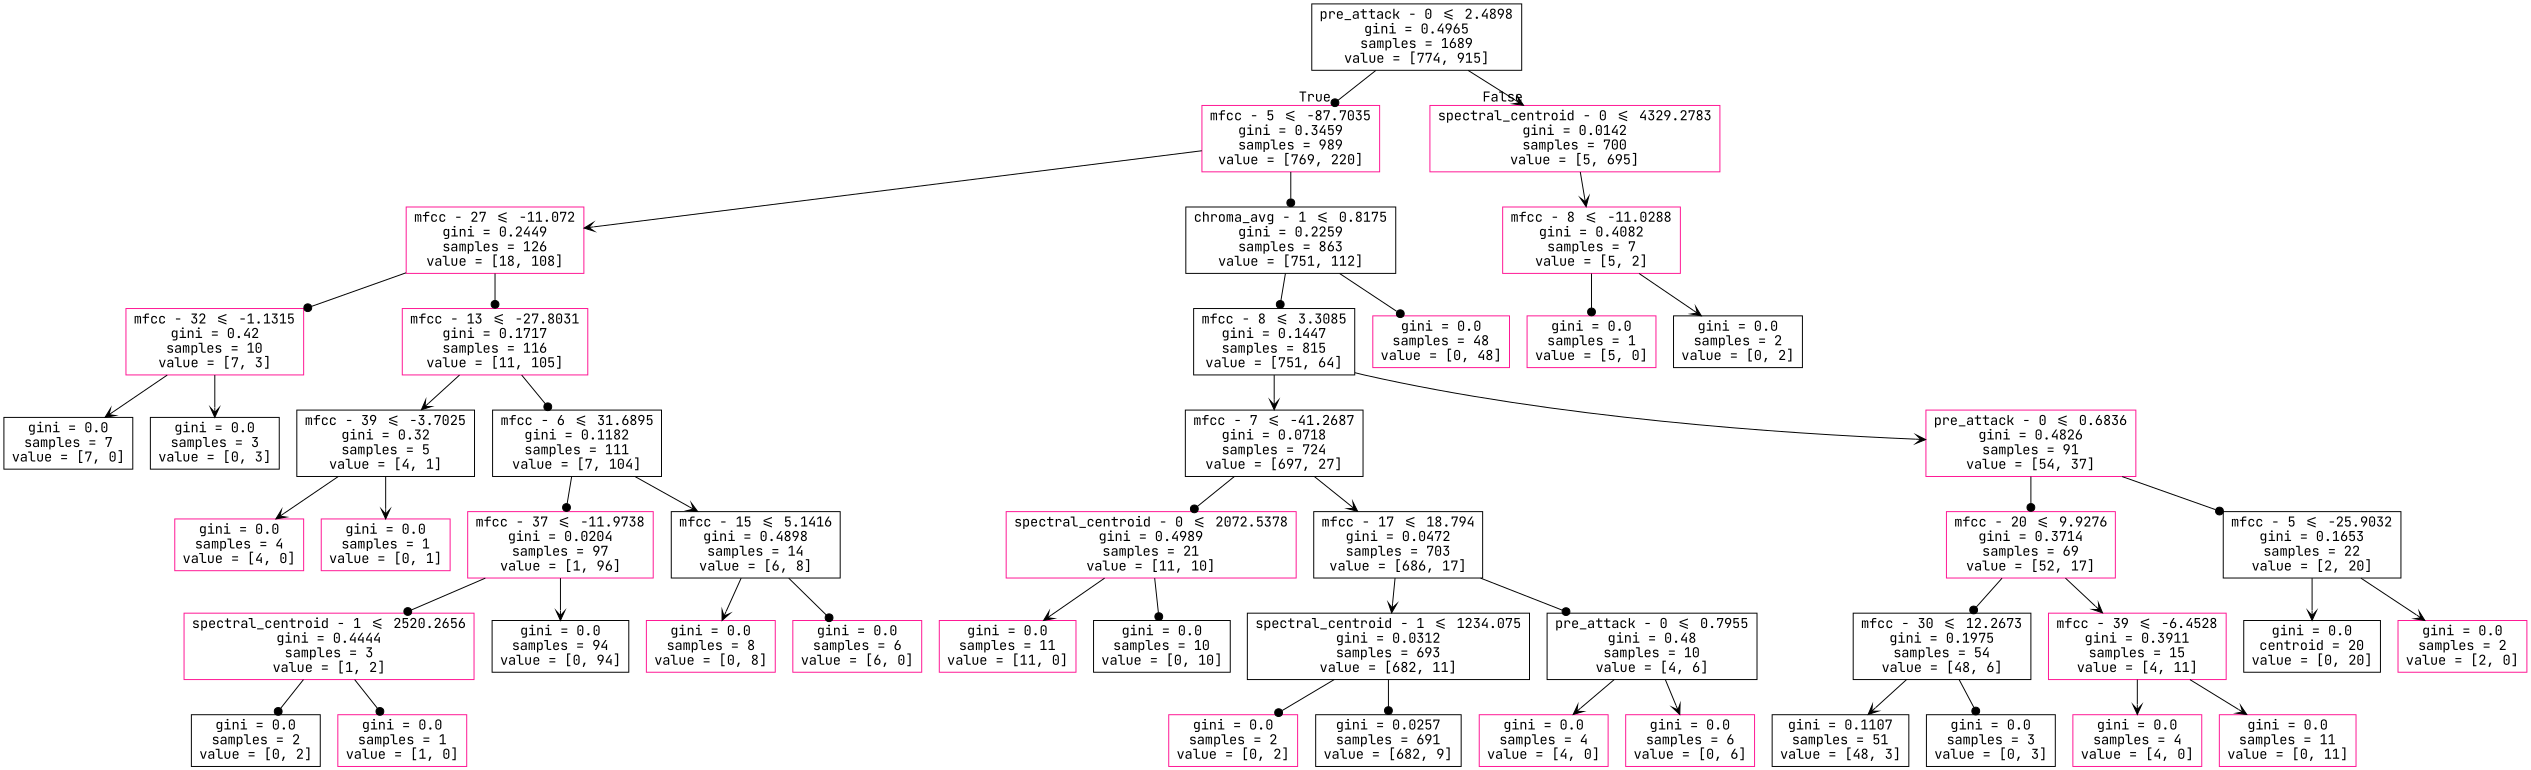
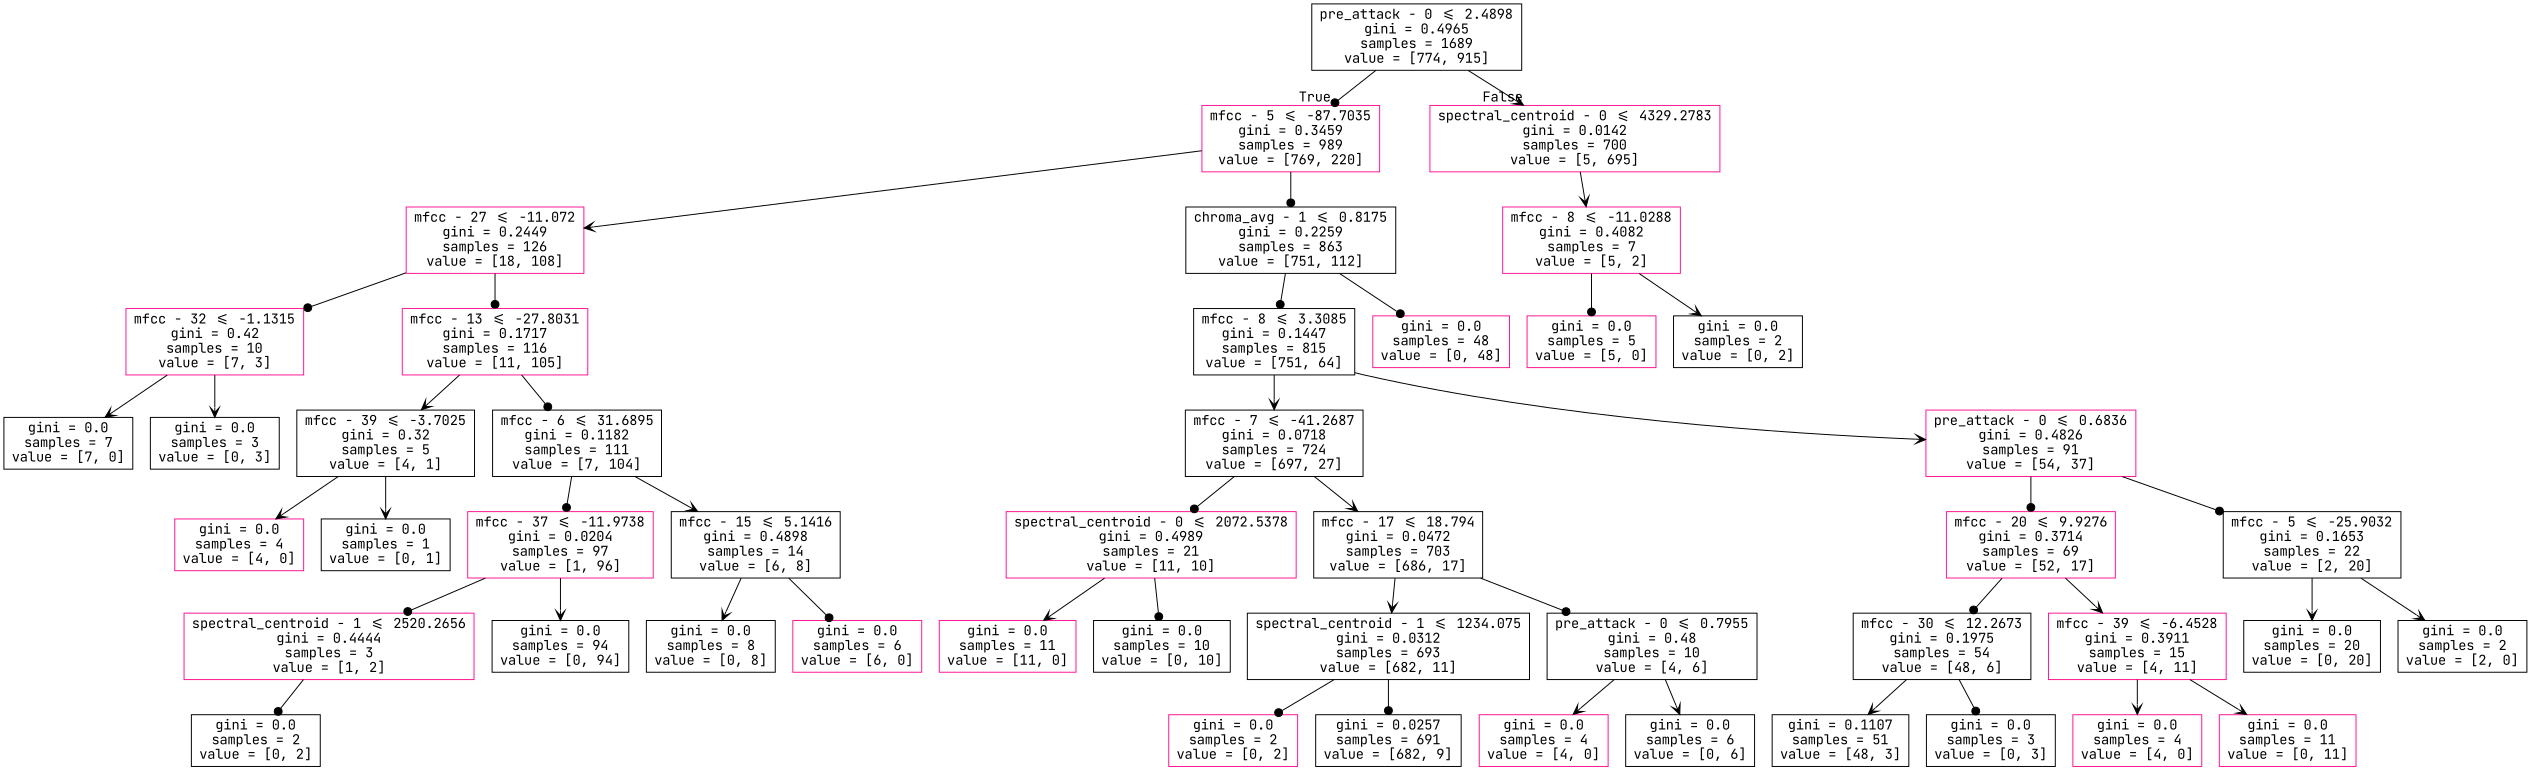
(1592, 342) -> (1592, 342)
(386, 545) -> (386, 545)
(711, 646) -> (711, 646)
(2312, 646) -> (2312, 646)
(2462, 646) -> (2462, 646)
(402, 741) -> none
(1690, 741) -> (1690, 741)
